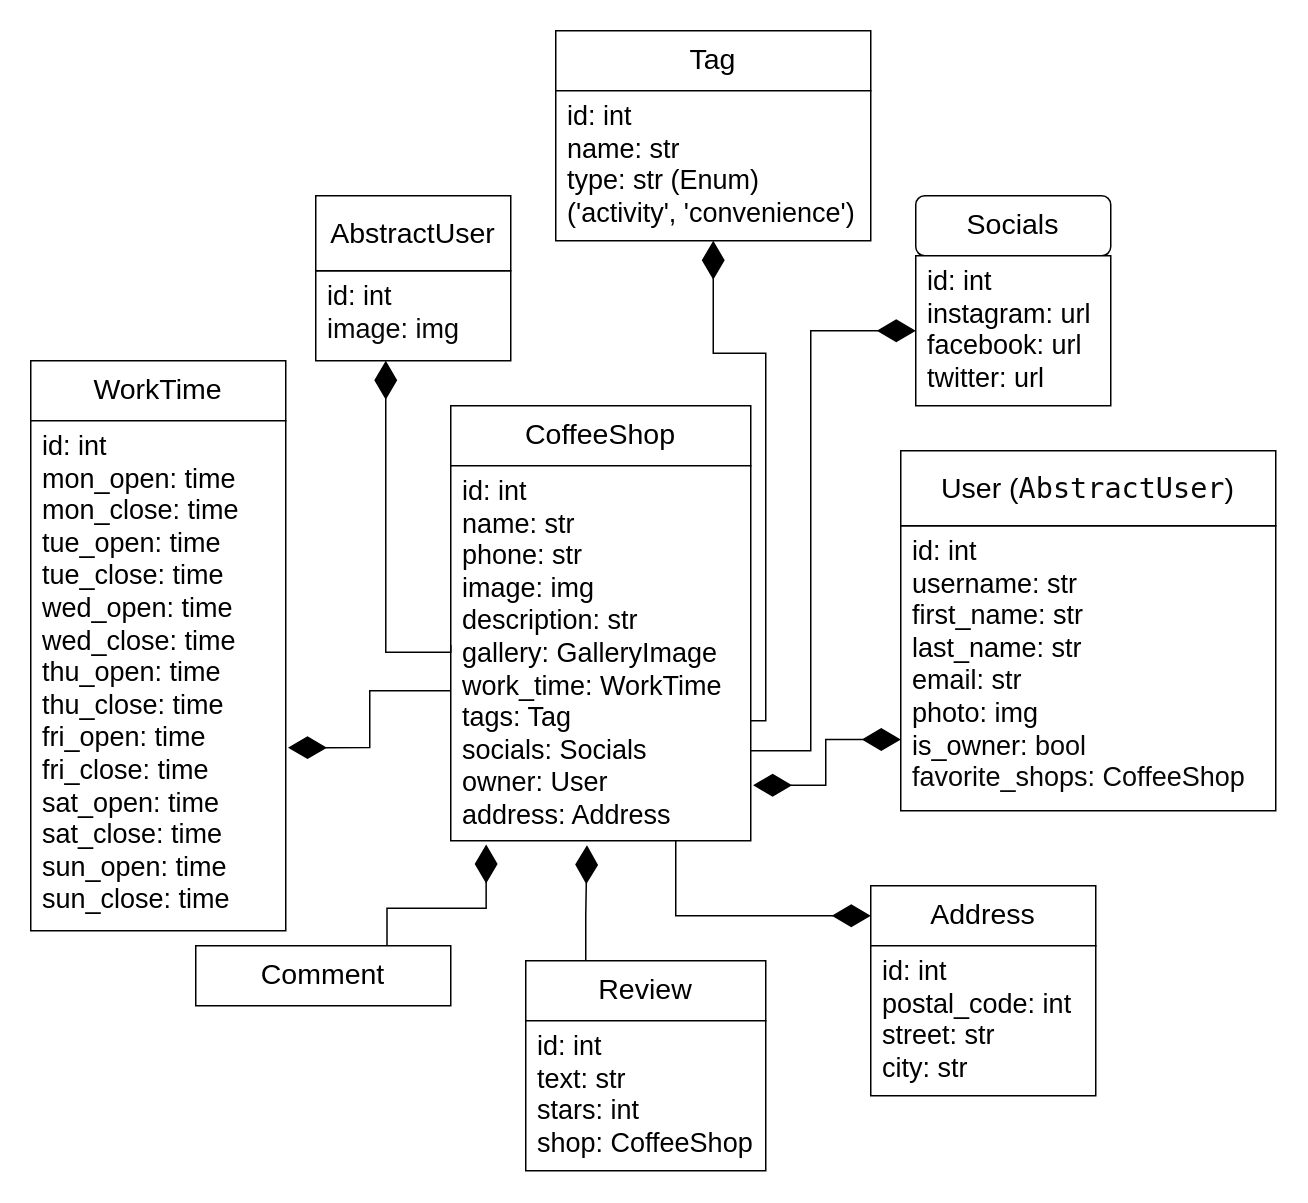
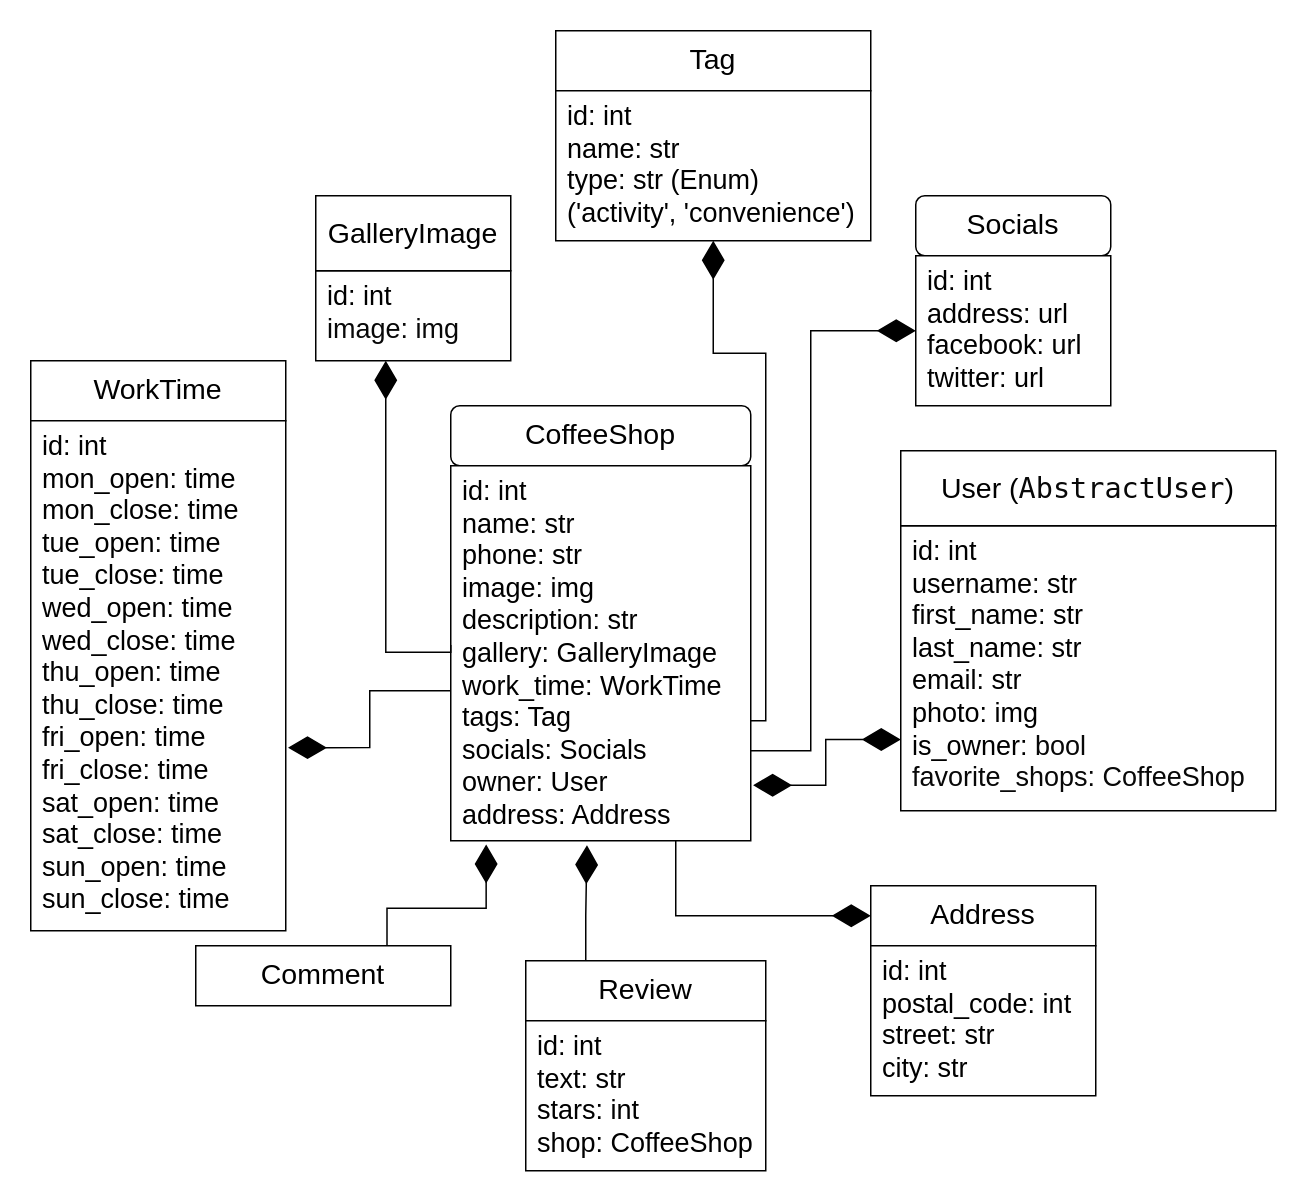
(413, 233) -> (413, 233)
(1019, 347) -> (1016, 331)
(601, 436) -> (601, 436)
